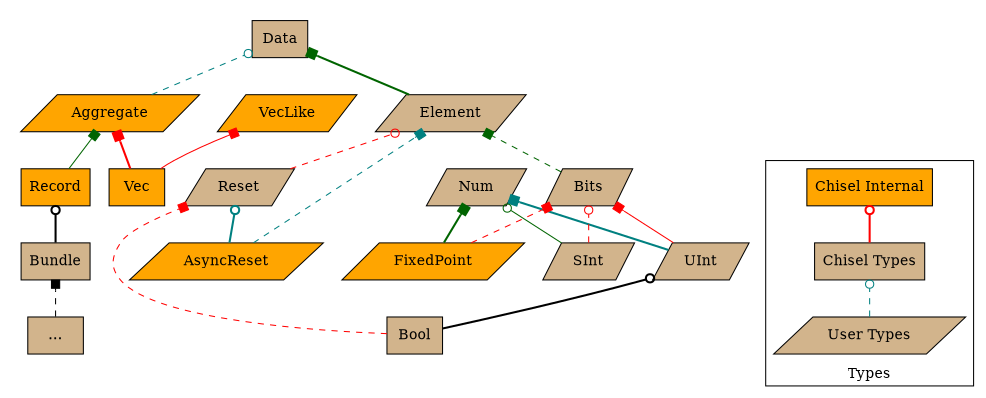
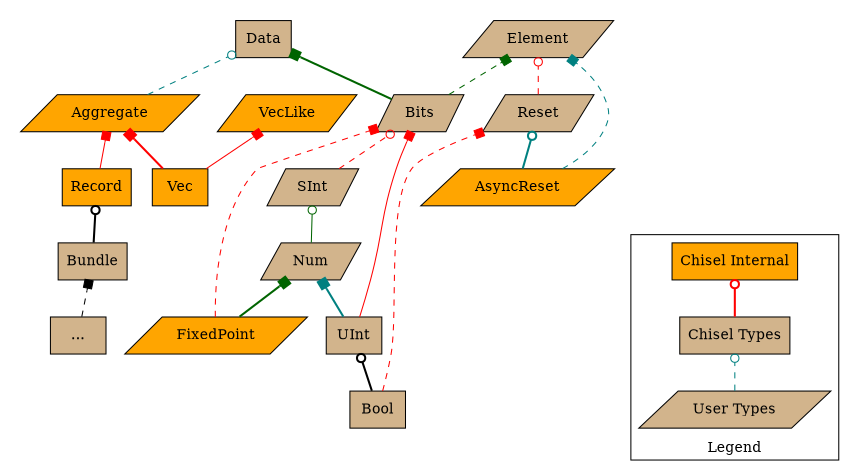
(363, 75) -> (346, 78)
(80, 154) -> (102, 155)
(536, 227) -> (312, 228)
(701, 261) -> (354, 336)
(870, 374) -> (735, 448)
